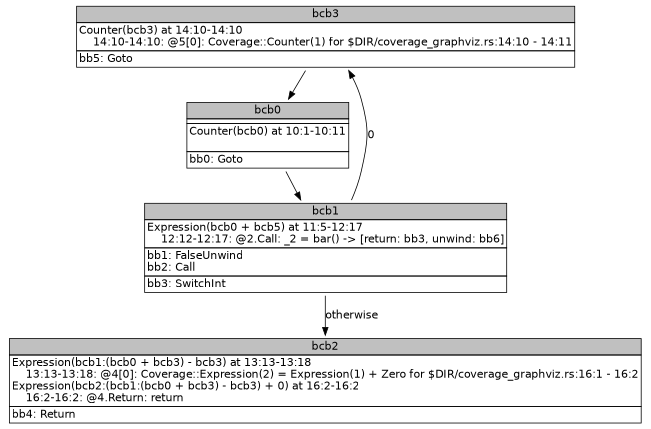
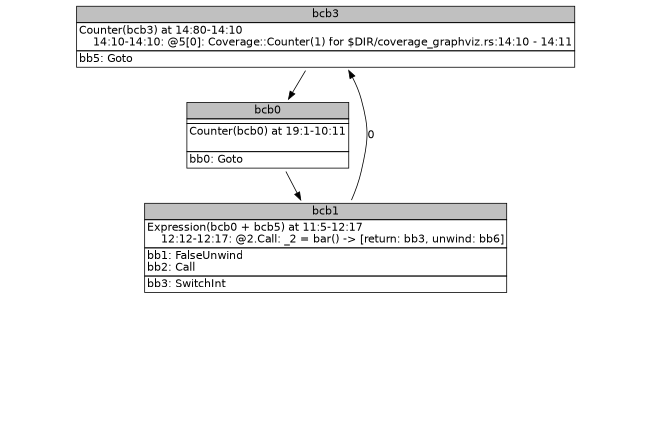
(161, 30) -> (161, 30)
(268, 131) -> (268, 131)
(325, 381) -> none
